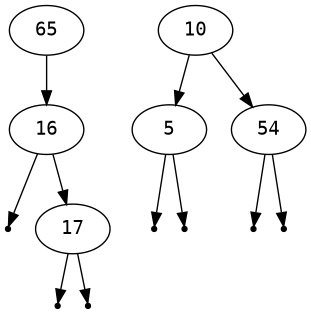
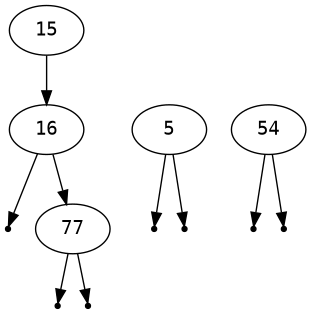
(47, 30) -> (47, 30)
(196, 30) -> none
(73, 229) -> (73, 229)
